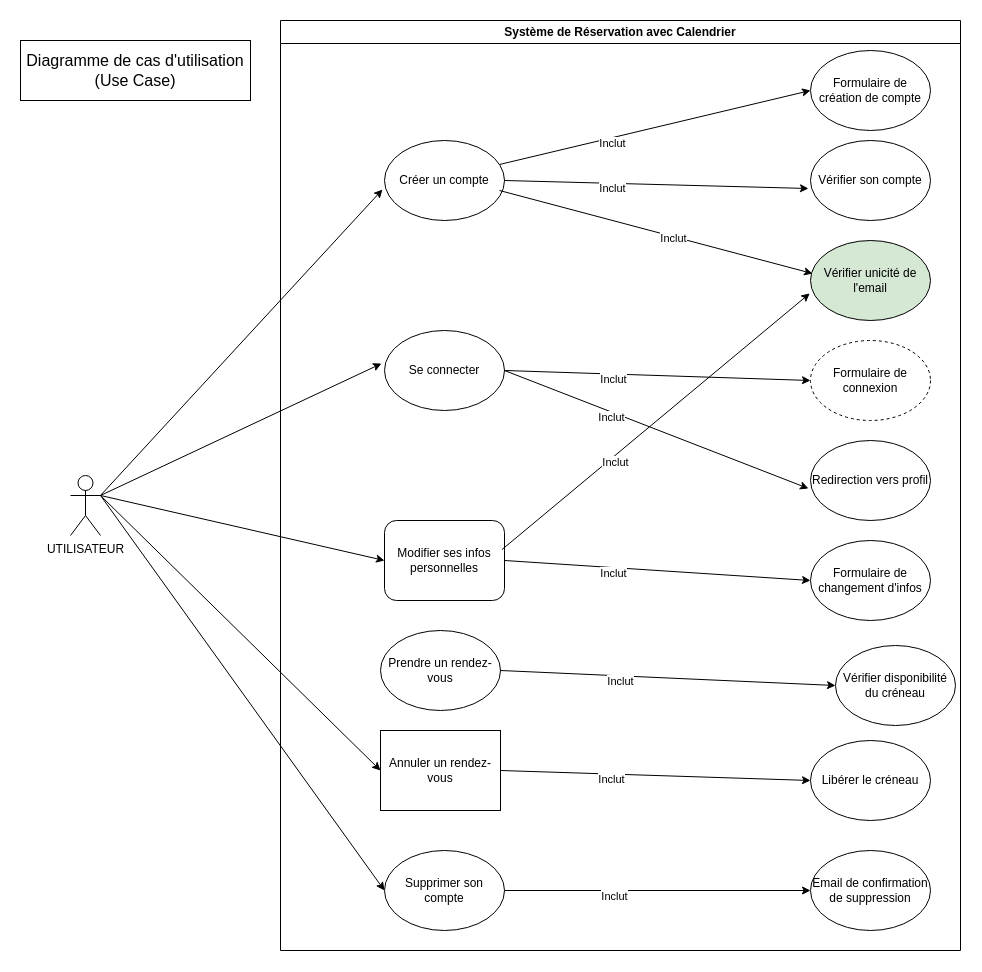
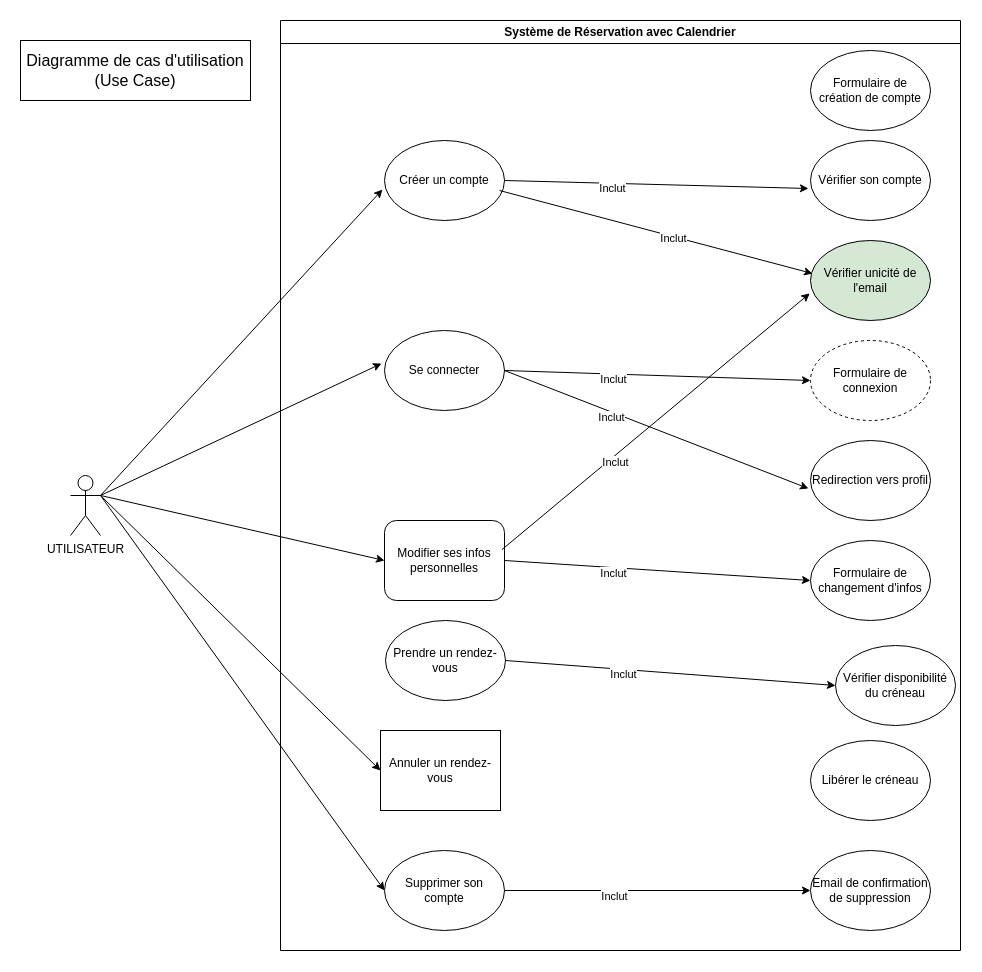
(651, 128) -> none
(441, 671) -> (446, 661)
(708, 777) -> none
